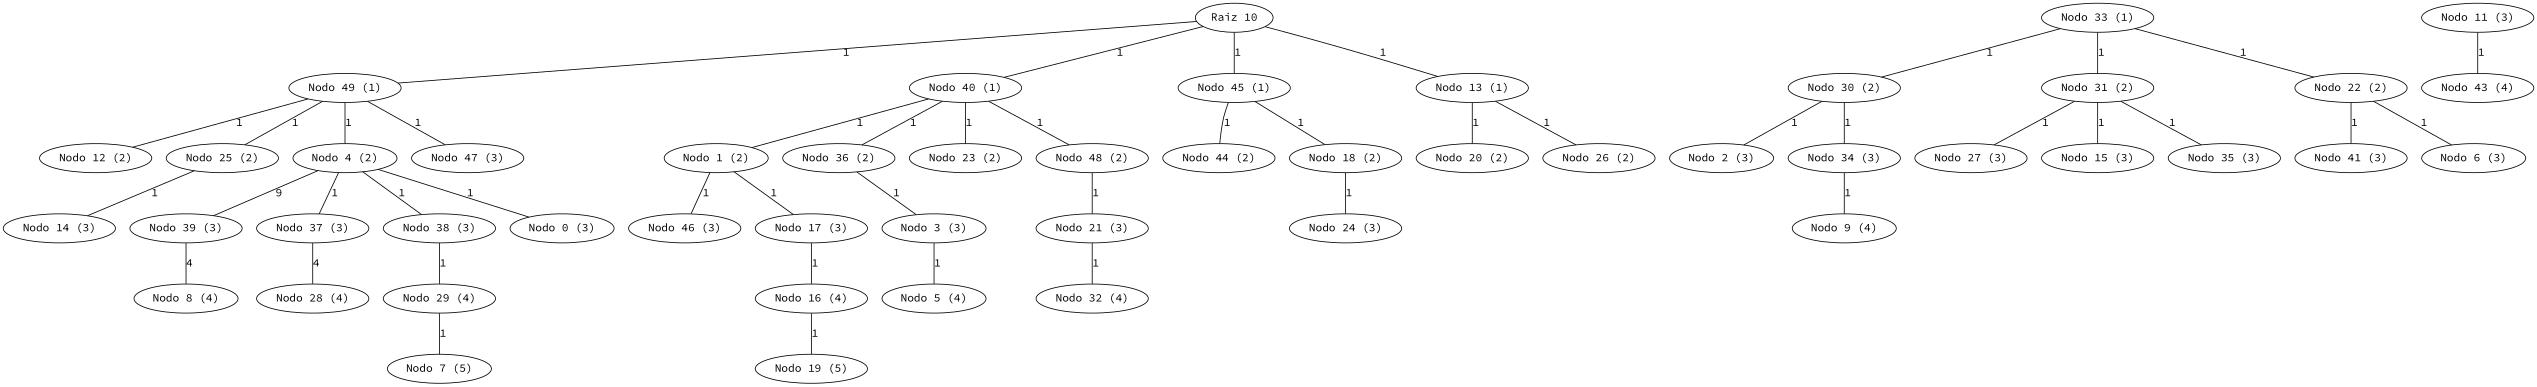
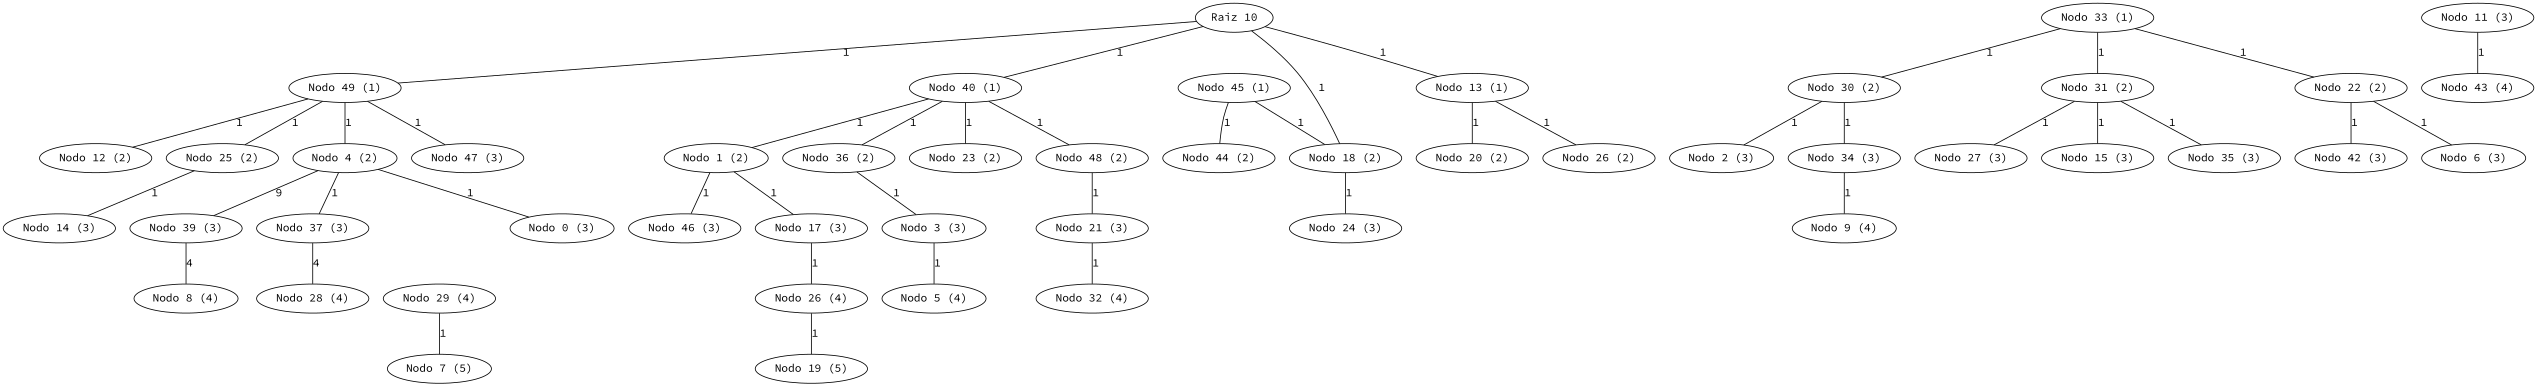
(1234, 53) -> (1304, 81)
(2351, 158) -> (2351, 158)
(439, 228) -> none
(811, 299) -> (811, 299)
